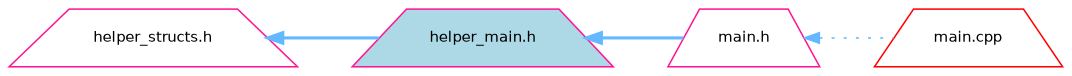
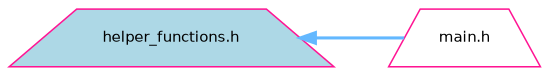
(153, 38) -> none
(483, 38) -> (172, 38)
(969, 38) -> none
